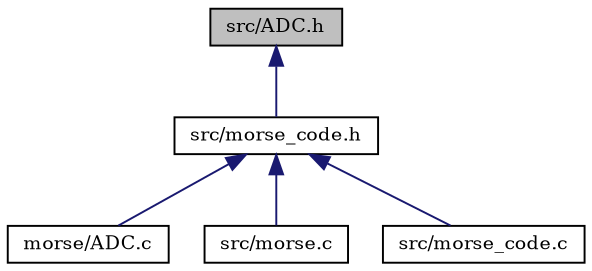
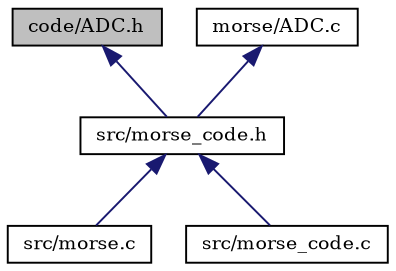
(276, 27) -> (87, 27)
(174, 195) -> (223, 89)
